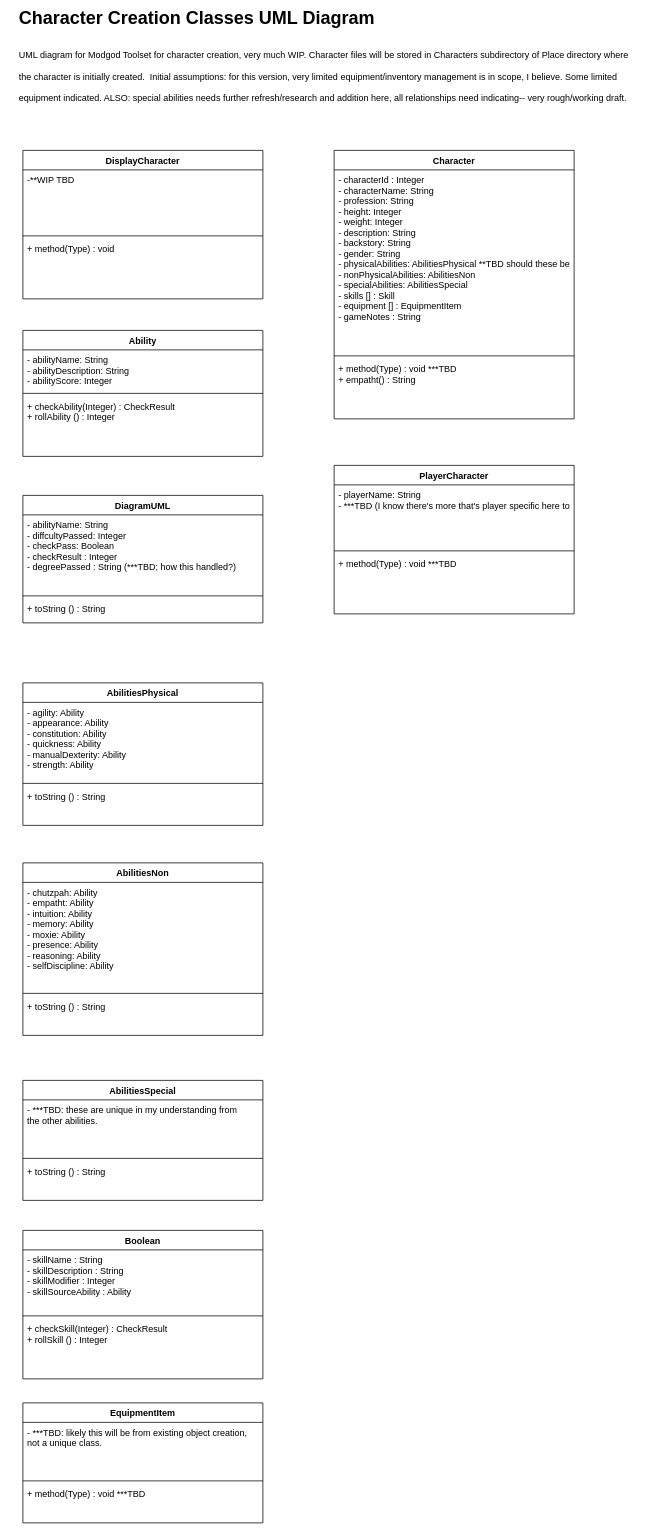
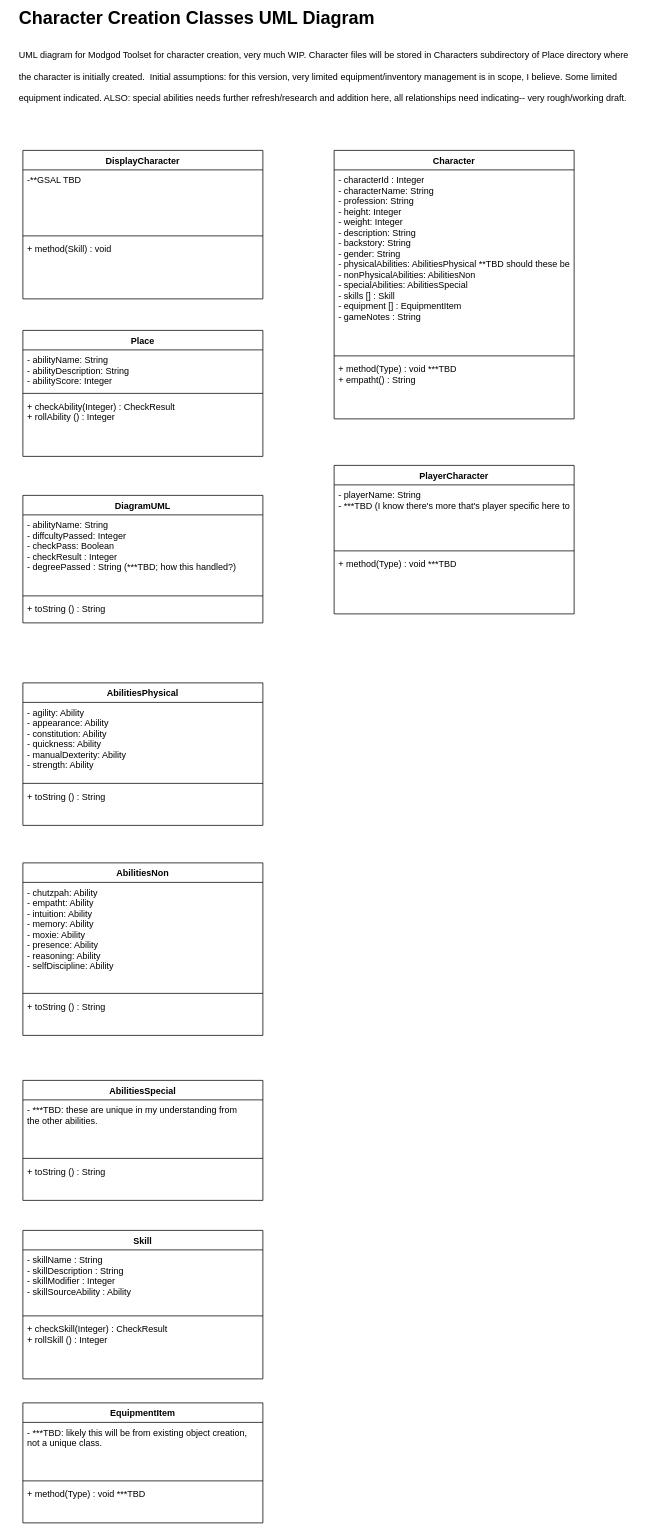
(51, 180) -> (54, 180)
(74, 249) -> (73, 249)
(143, 341) -> (143, 341)
(143, 1241) -> (143, 1241)
